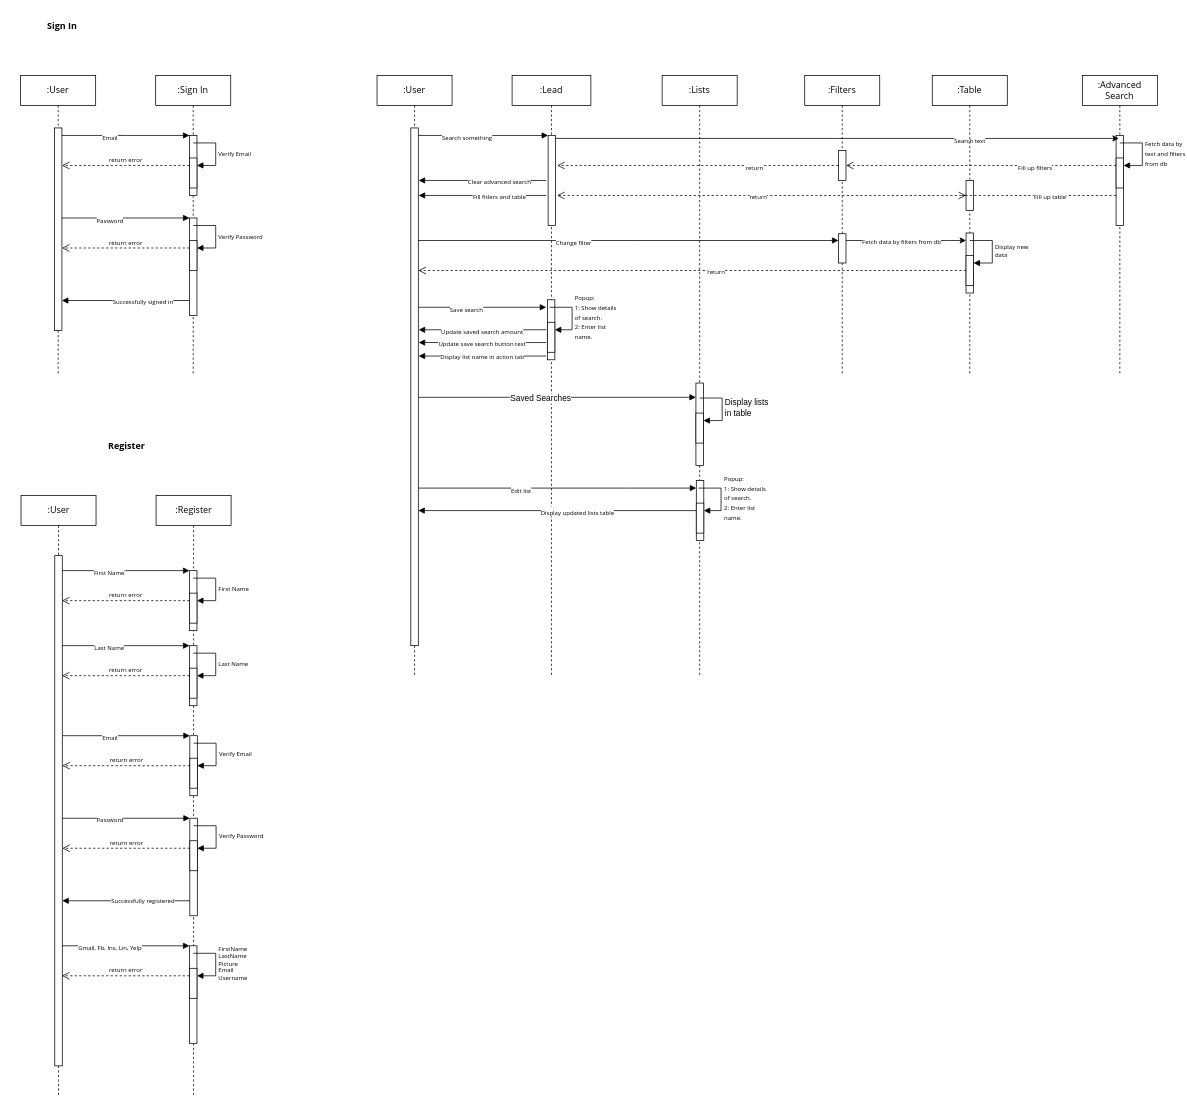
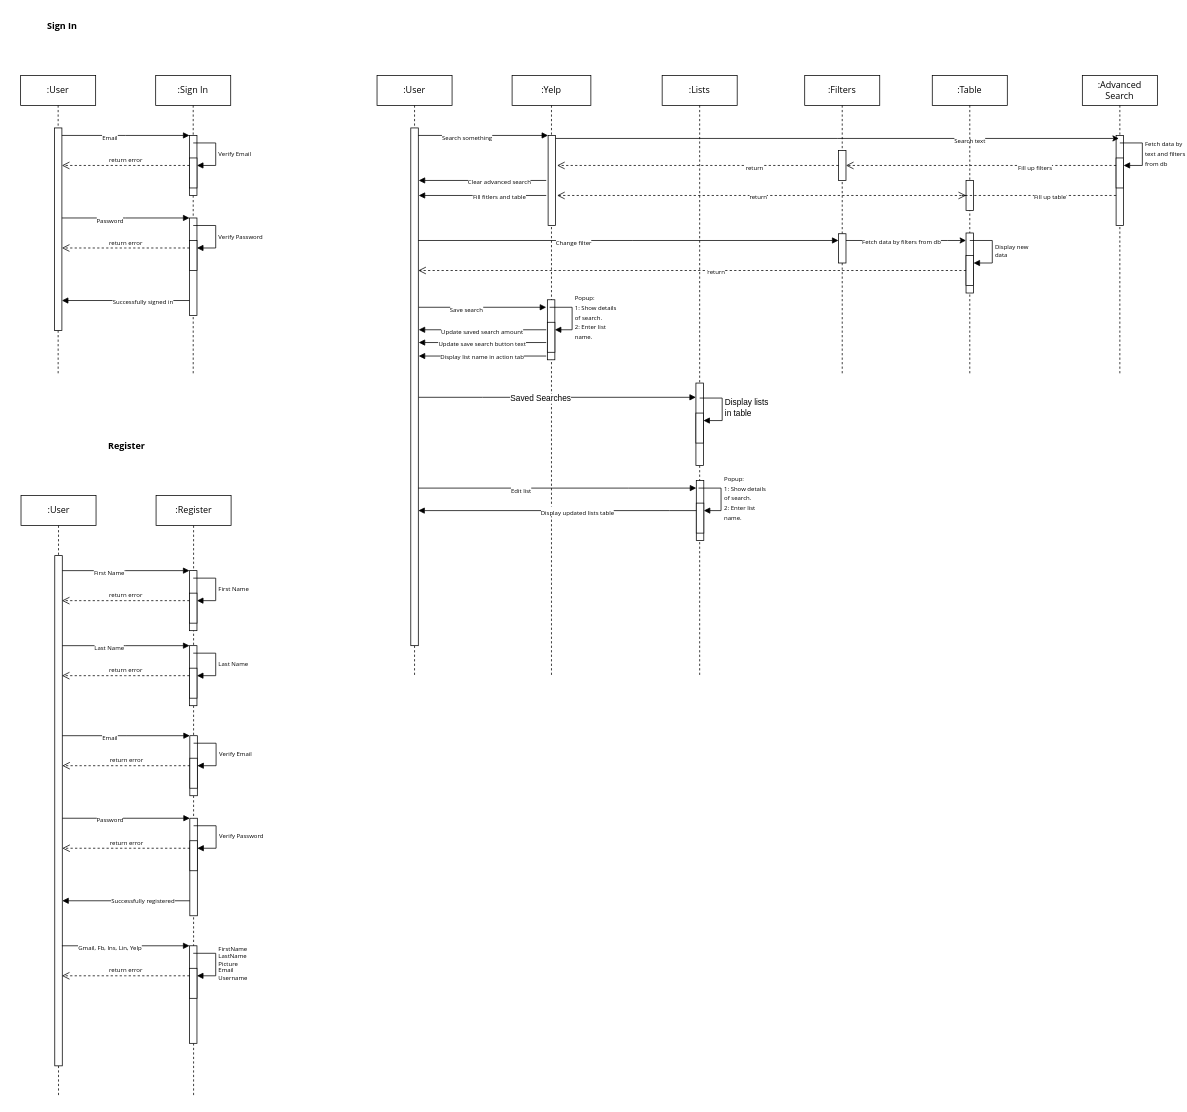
(551, 90) -> (551, 90)
